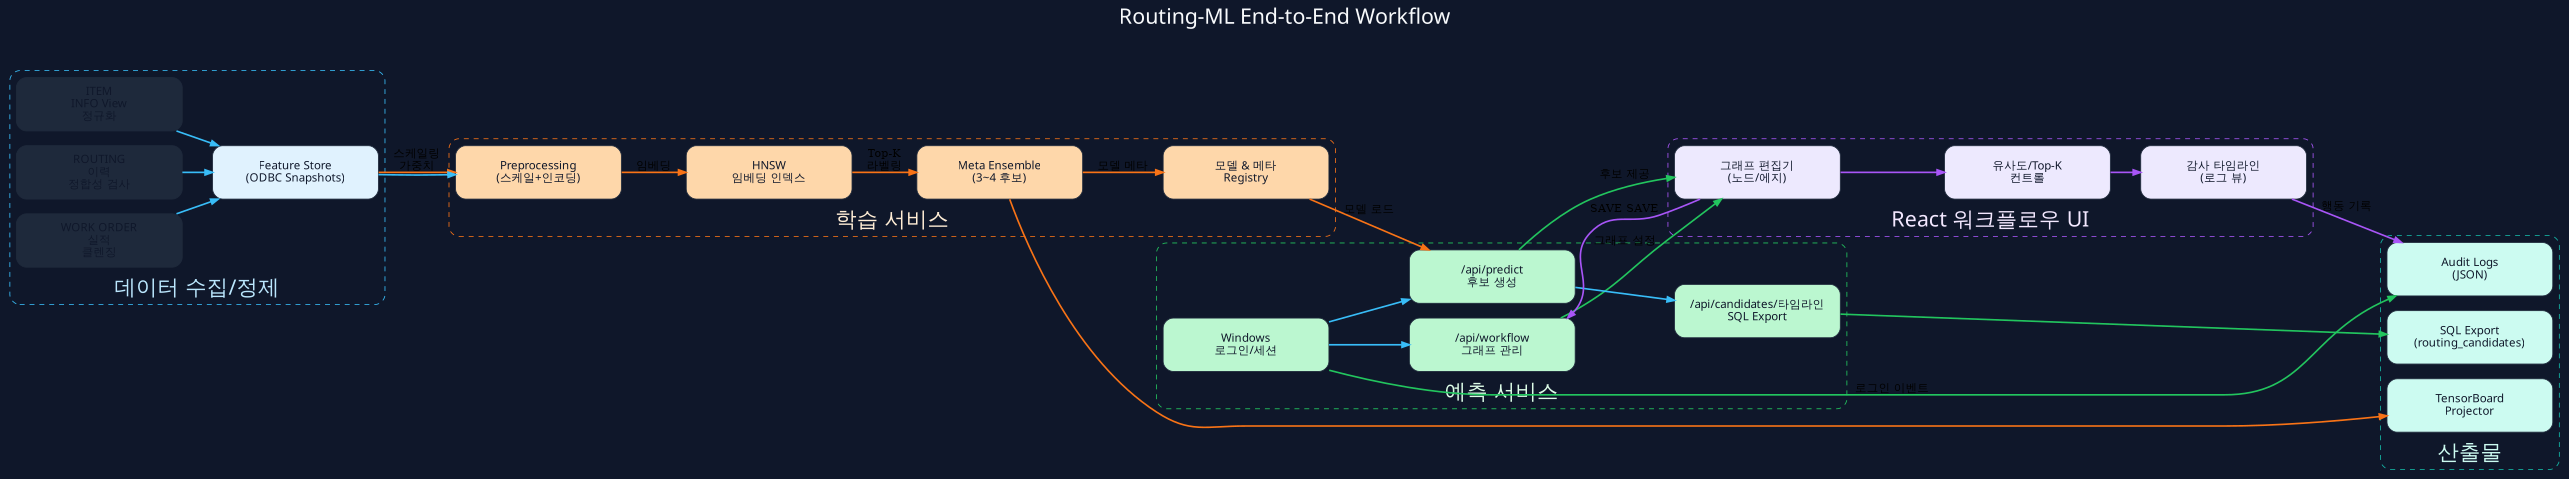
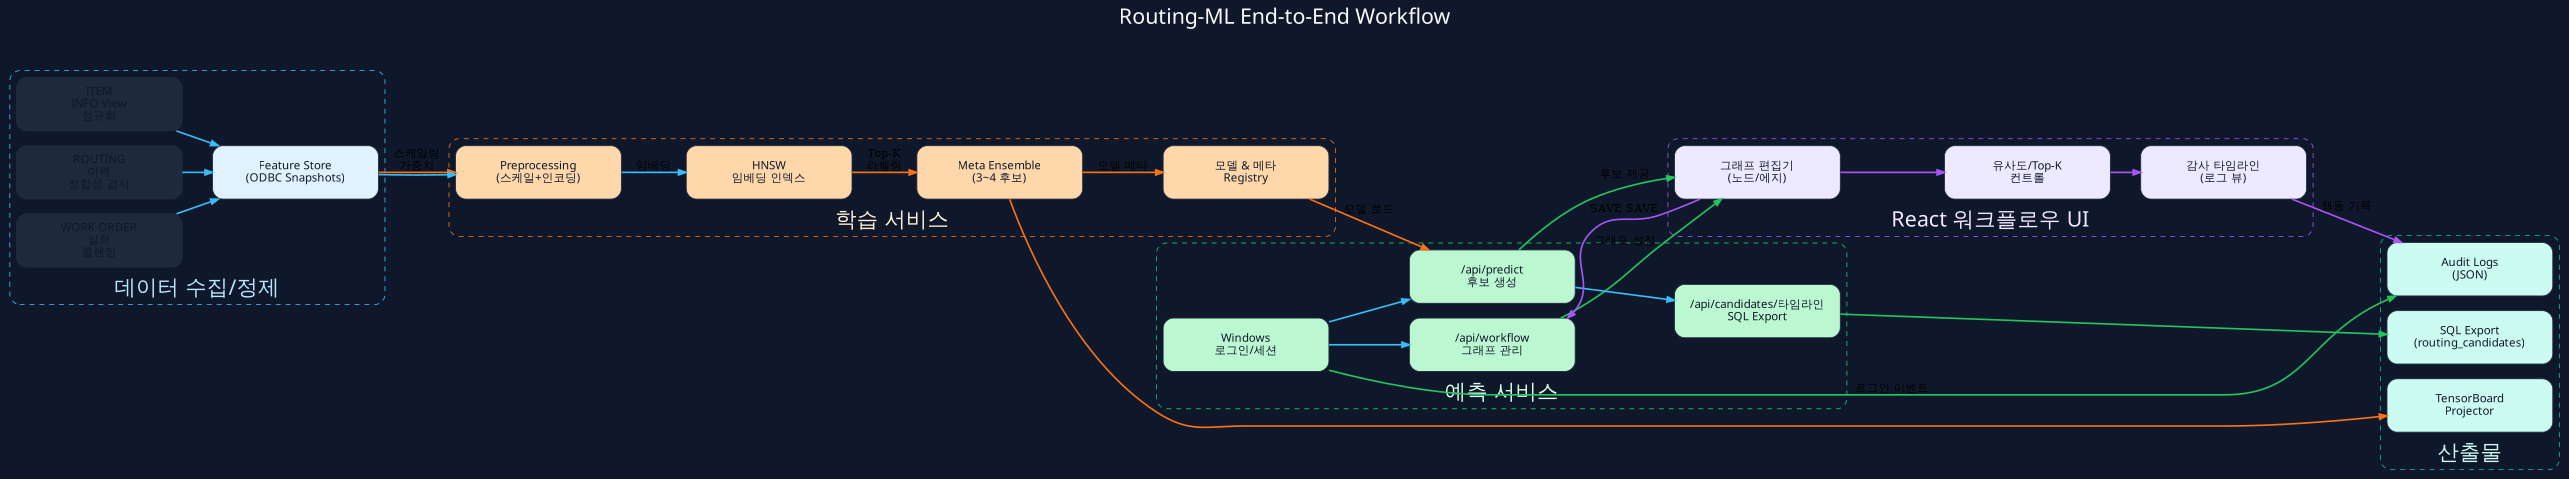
(650, 172) -> (650, 172)
